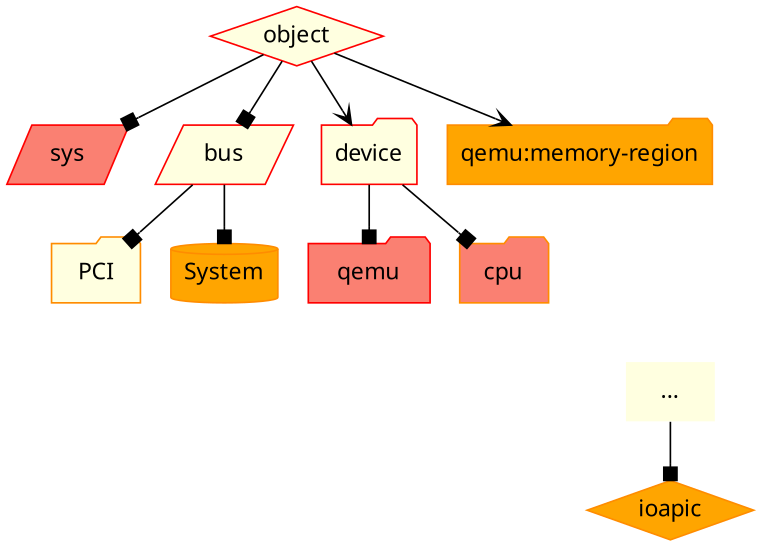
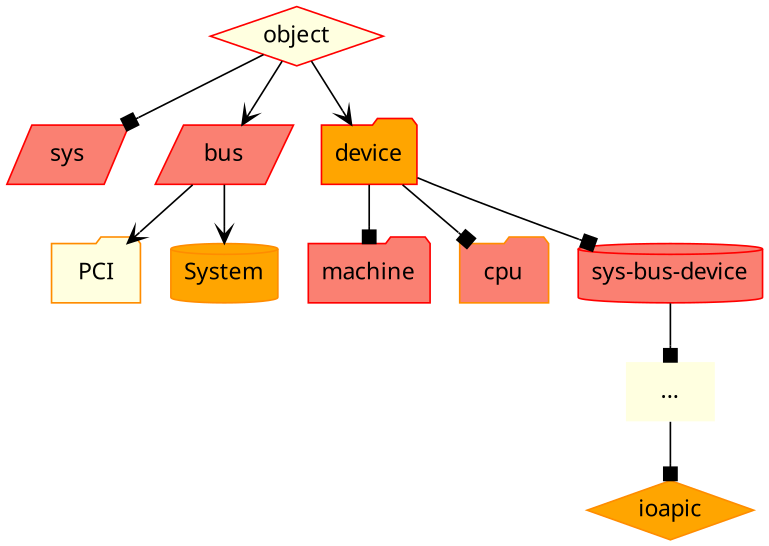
(267, 86) -> (267, 86)
(224, 155) -> (224, 155)
(369, 155) -> (369, 155)
(580, 155) -> none
(224, 206) -> (224, 206)
(166, 208) -> (166, 208)
(369, 273) -> (369, 273)
none -> (670, 273)
